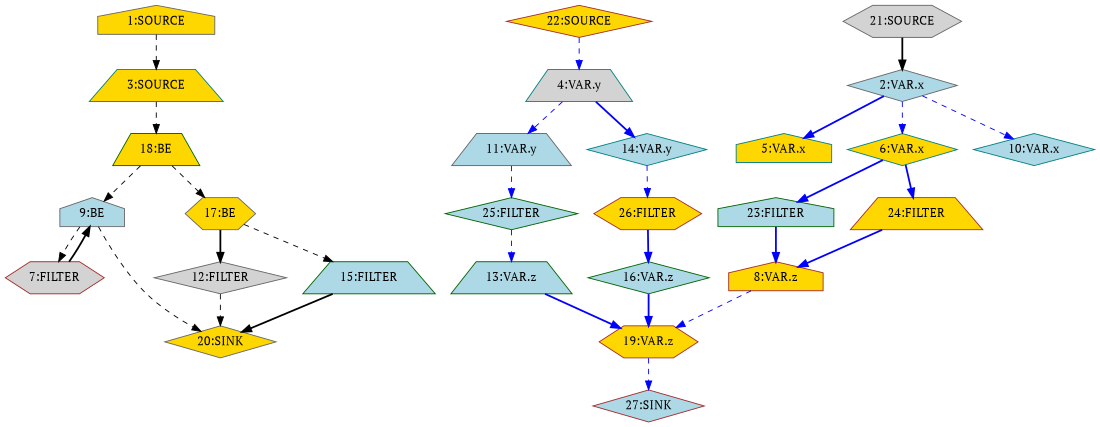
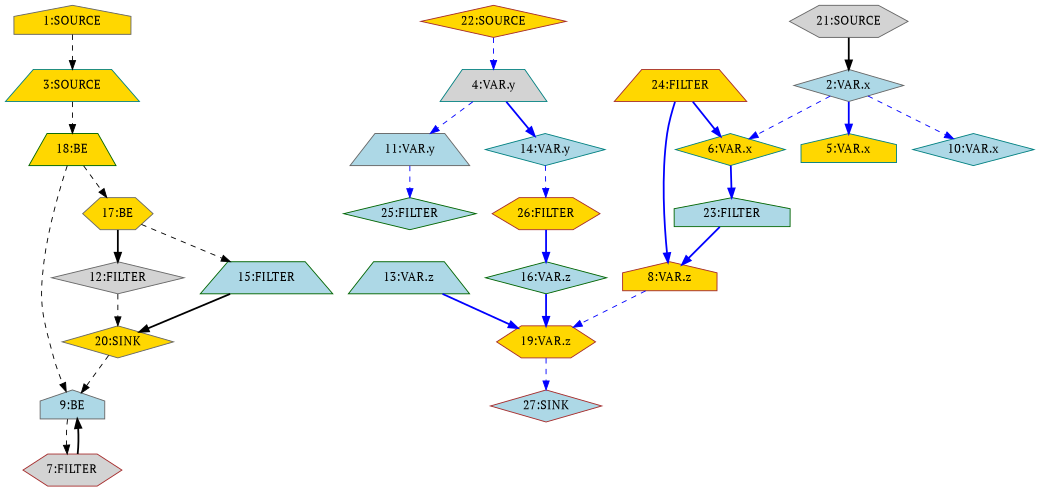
(908, 177) -> (704, 116)
(512, 241) -> none
(138, 285) -> (98, 370)
